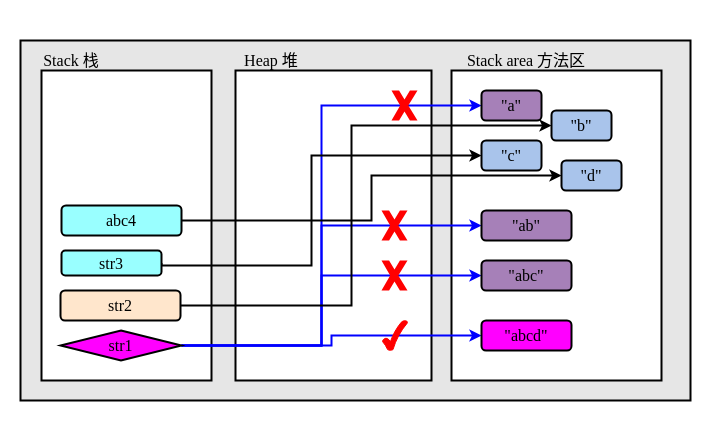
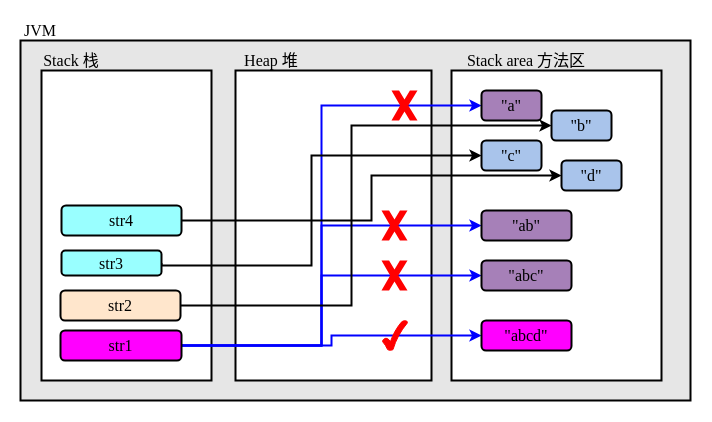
none -> (41, 31)
(122, 221) -> (122, 221)
(121, 346) -> (121, 346)
